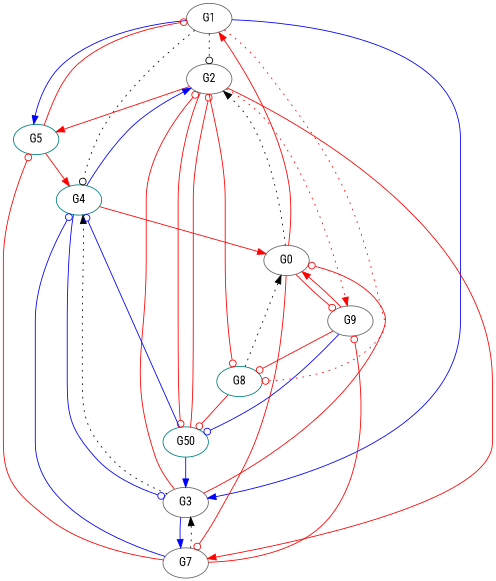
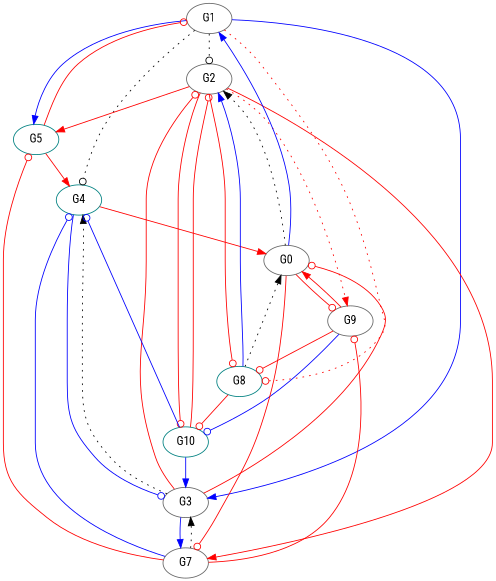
(128, 131) -> (240, 232)
(279, 147) -> (279, 147)
(186, 442) -> (186, 442)
